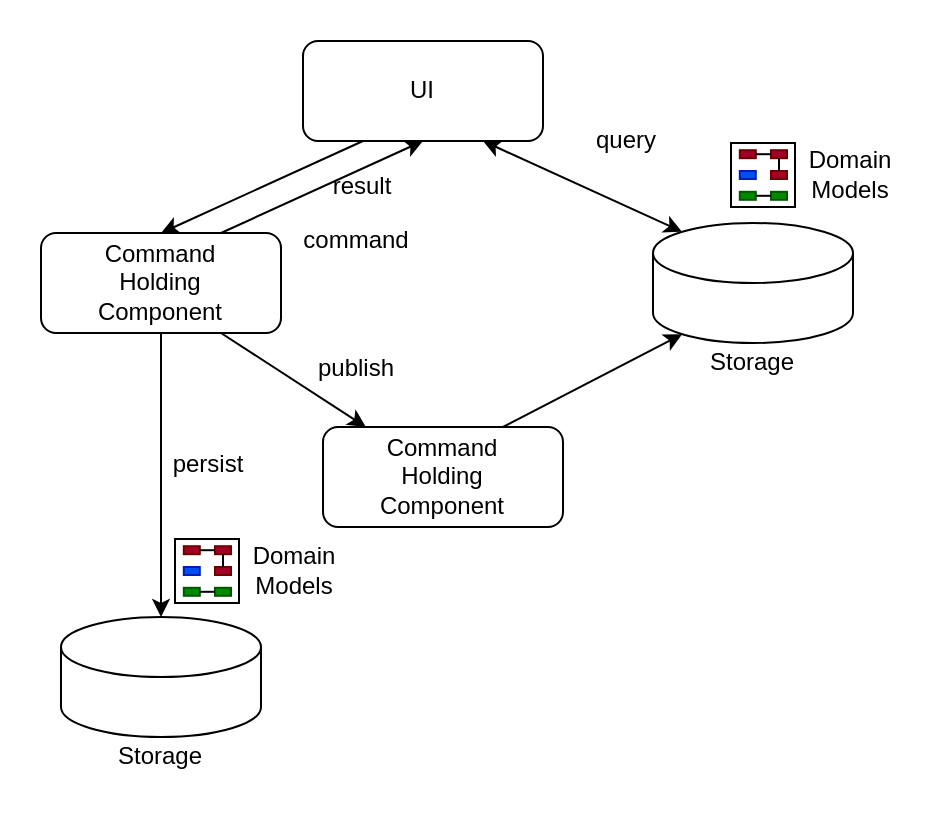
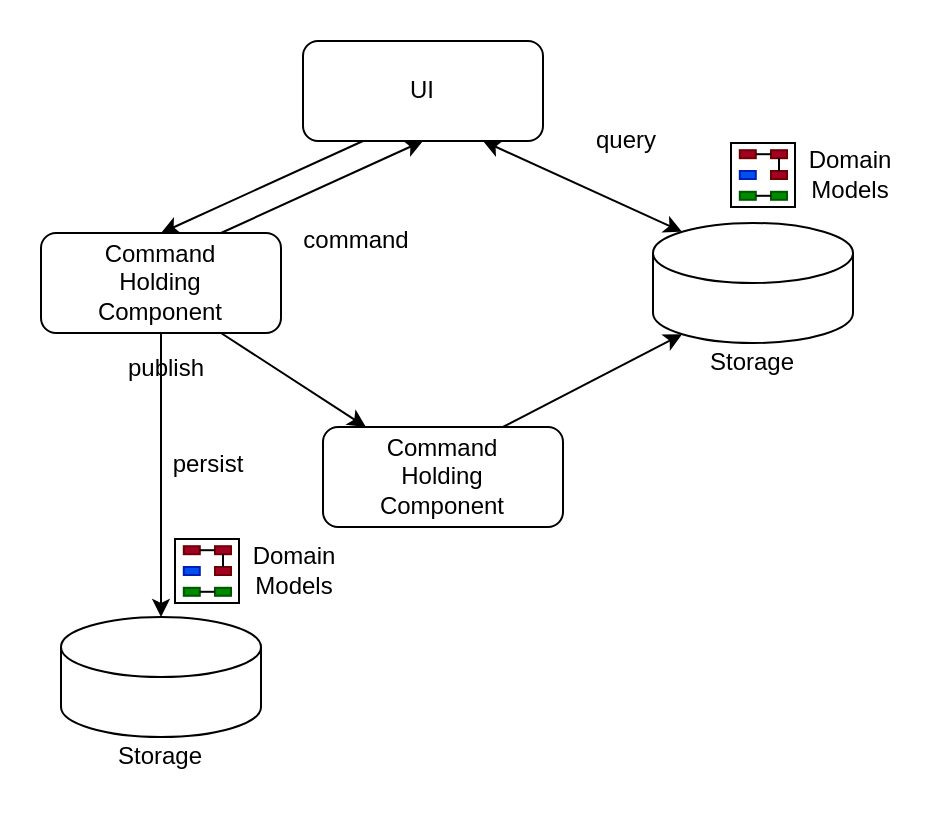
(363, 187) -> none
(357, 369) -> (167, 369)
